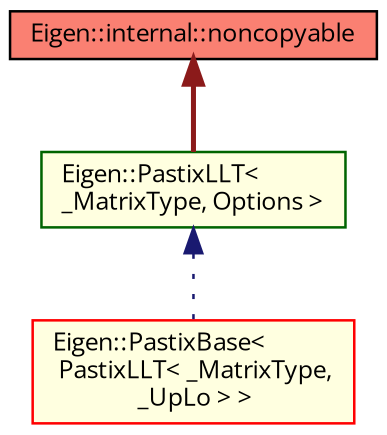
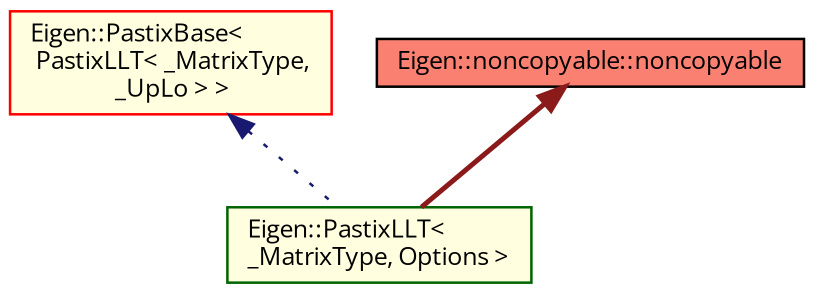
(193, 35) -> (590, 63)
(193, 287) -> (293, 169)
